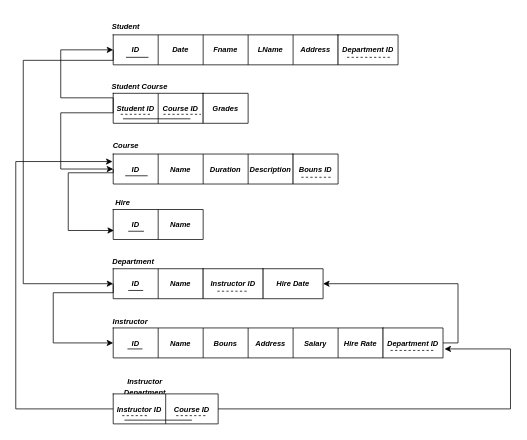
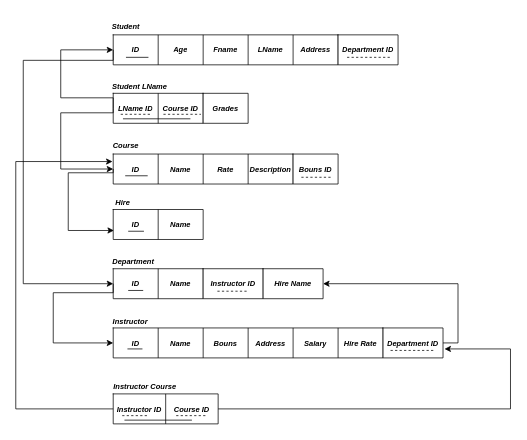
(180, 50) -> (180, 50)
(140, 87) -> (140, 87)
(135, 108) -> (135, 108)
(225, 169) -> (225, 169)
(293, 284) -> (293, 284)
(145, 387) -> (145, 387)
